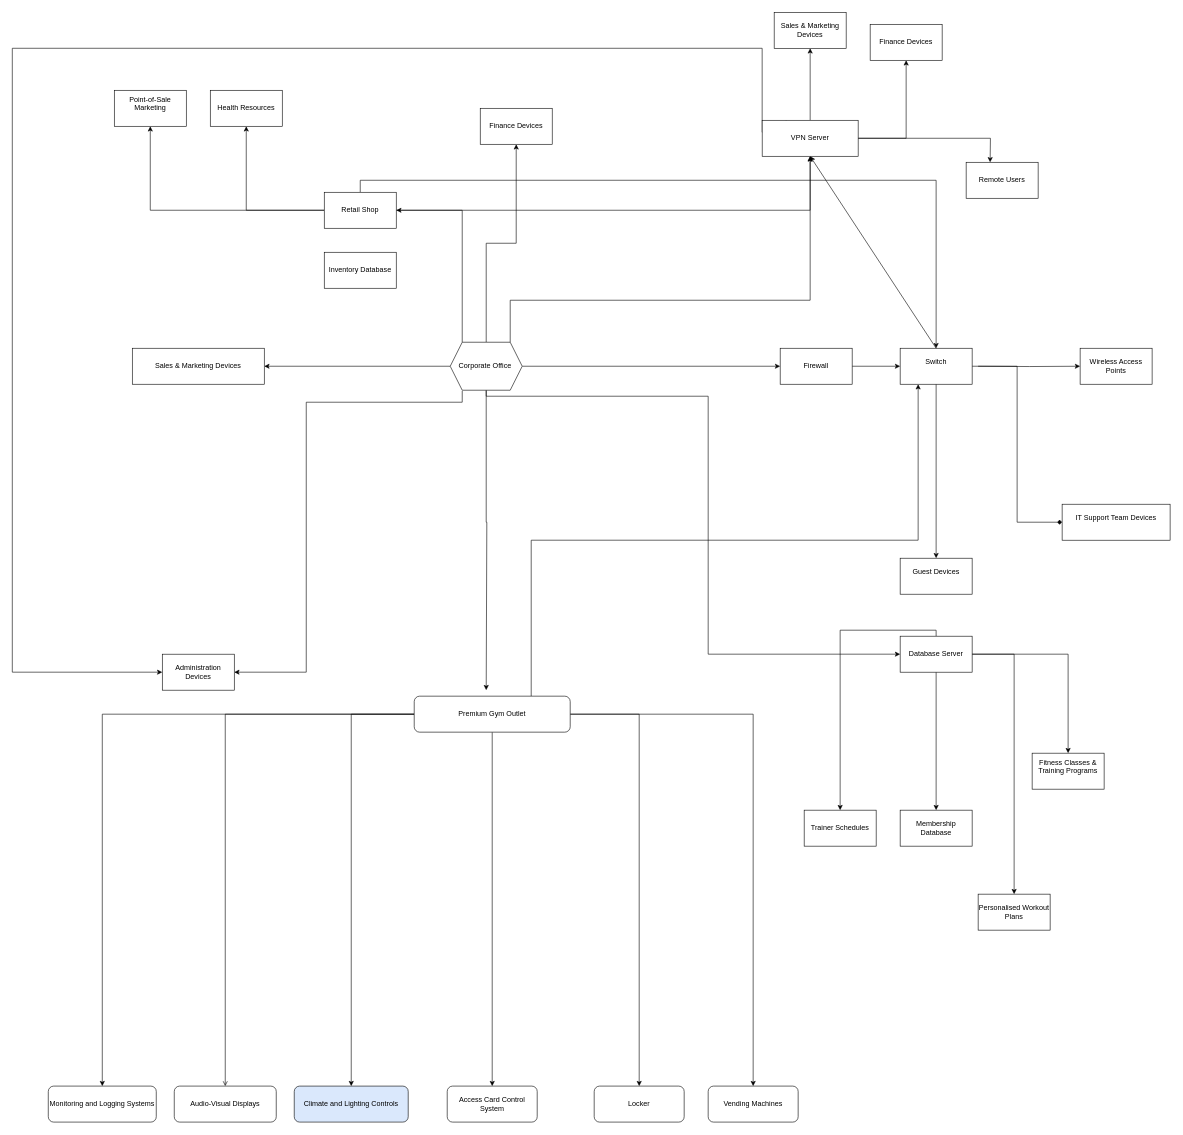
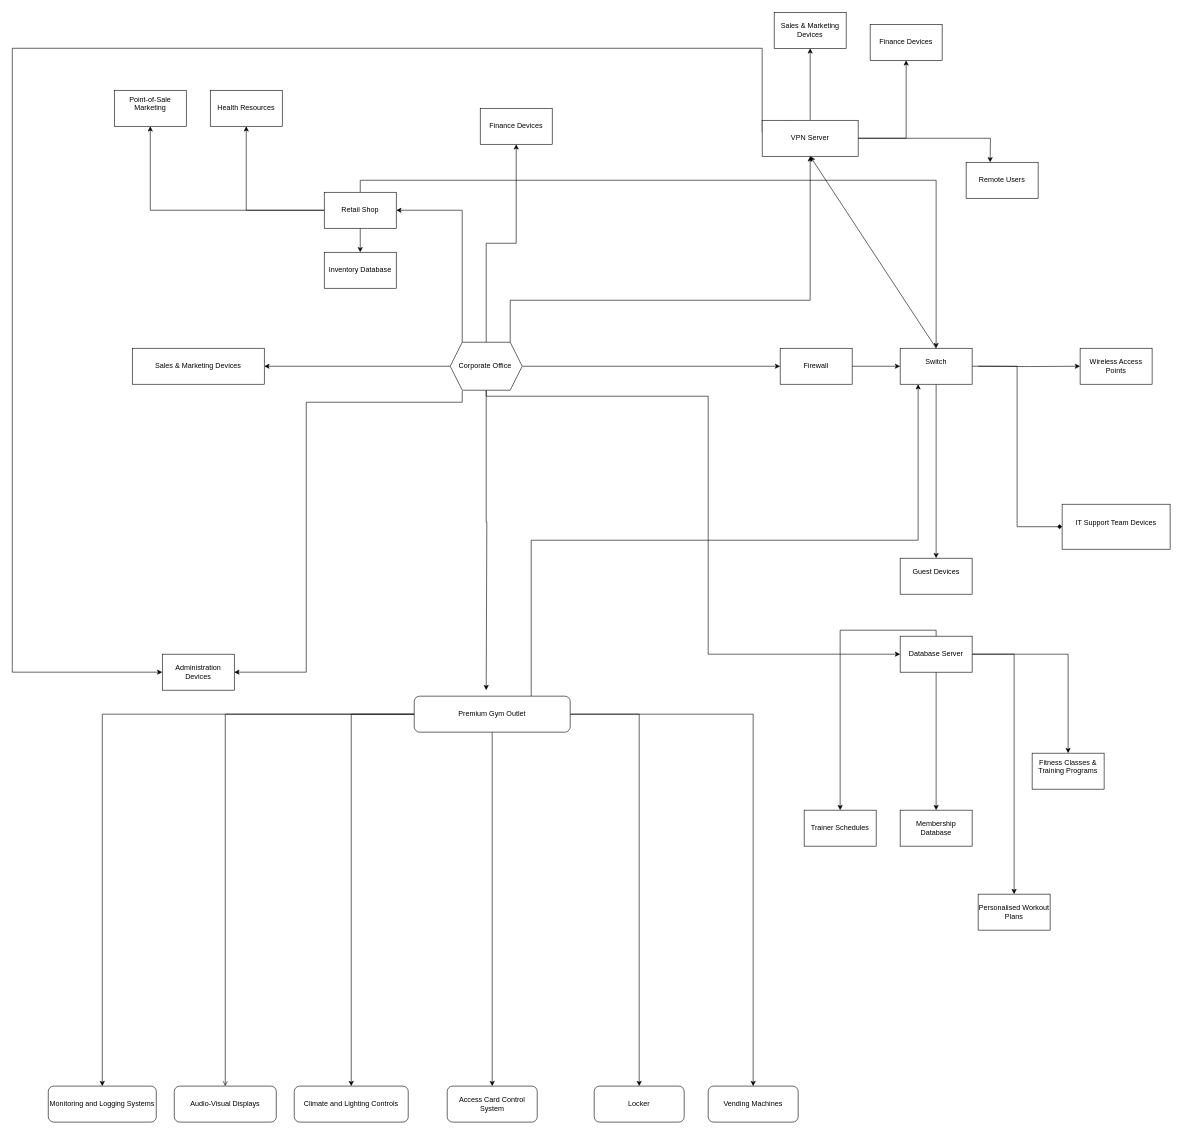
(636, 210) -> (360, 246)
(1116, 522) -> (1116, 527)
(351, 1104) -> (351, 1104)
